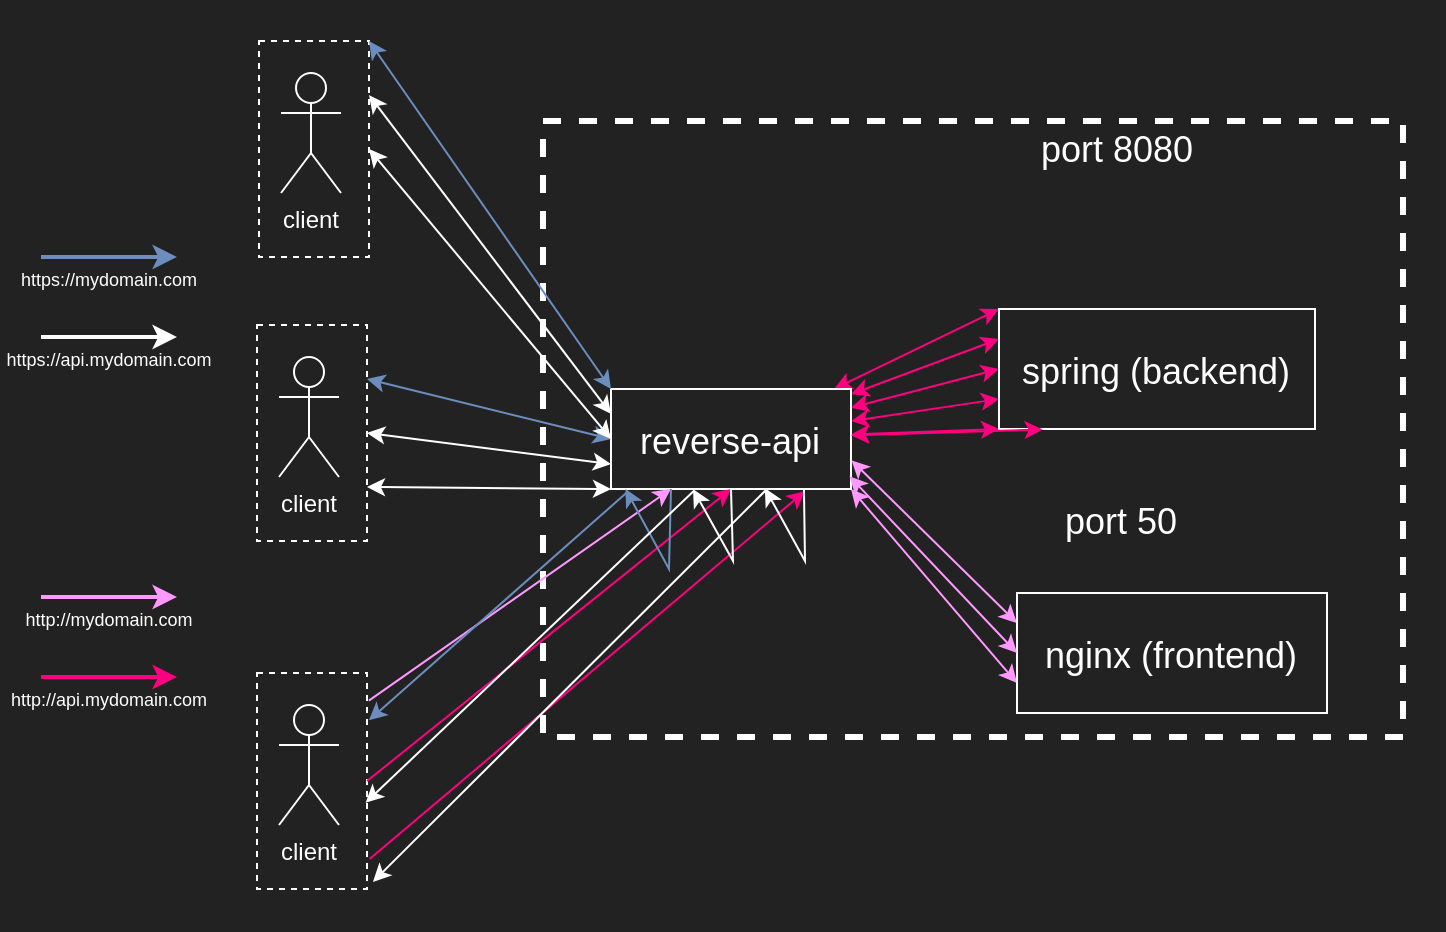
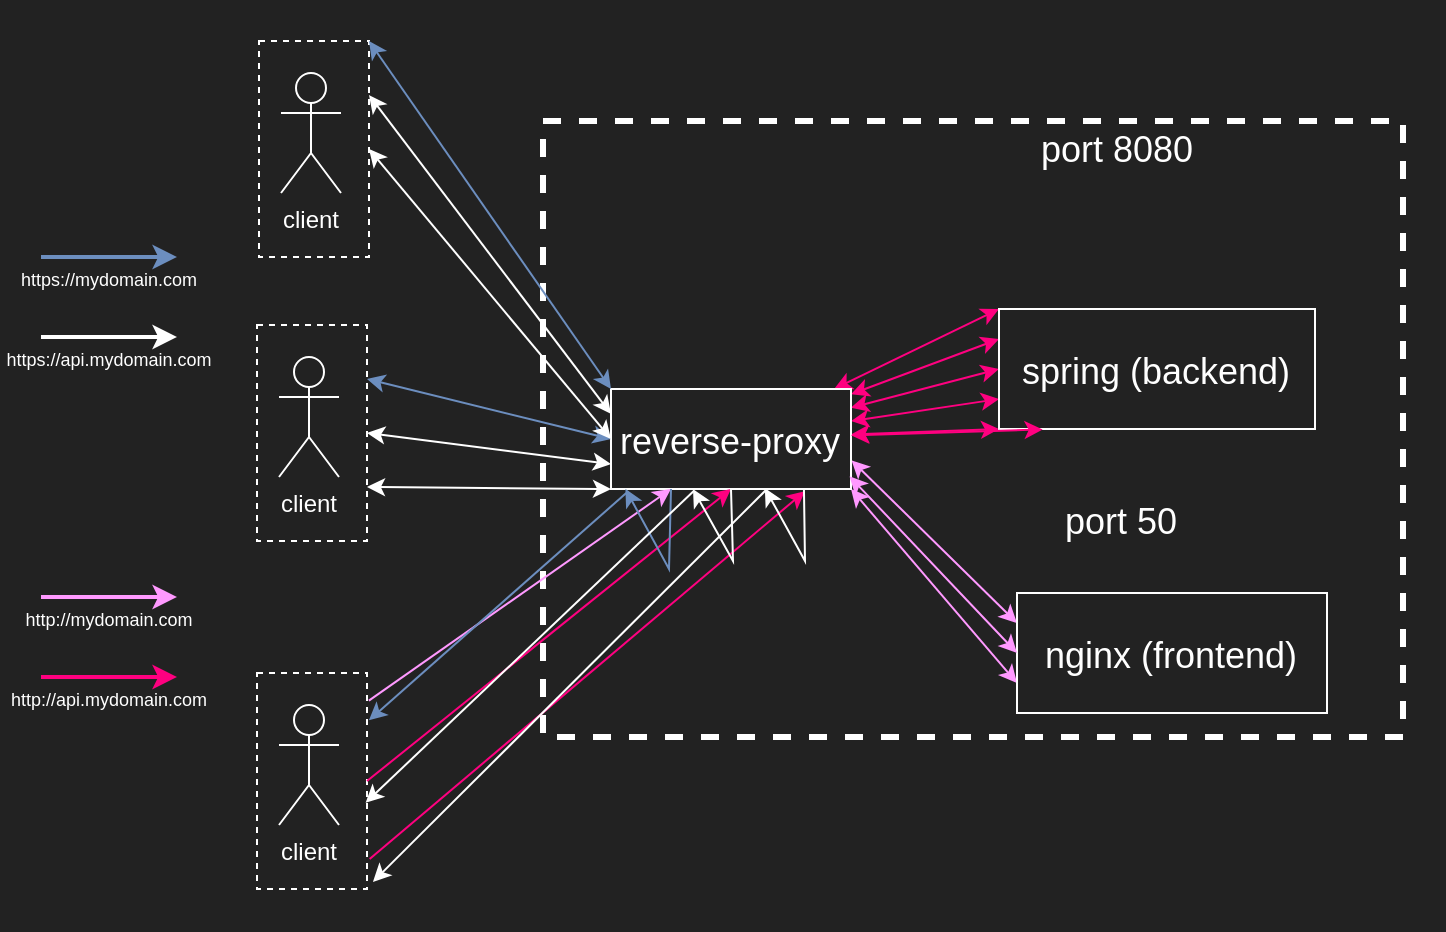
(730, 442) -> (730, 442)
